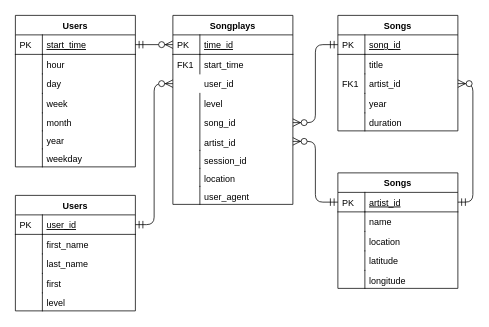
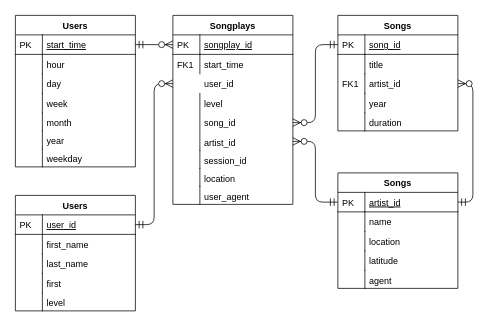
(219, 45) -> (229, 45)
(389, 281) -> (382, 281)
